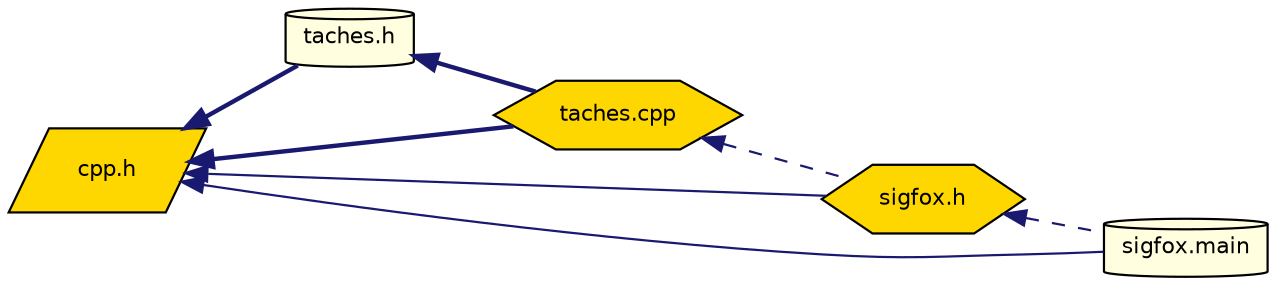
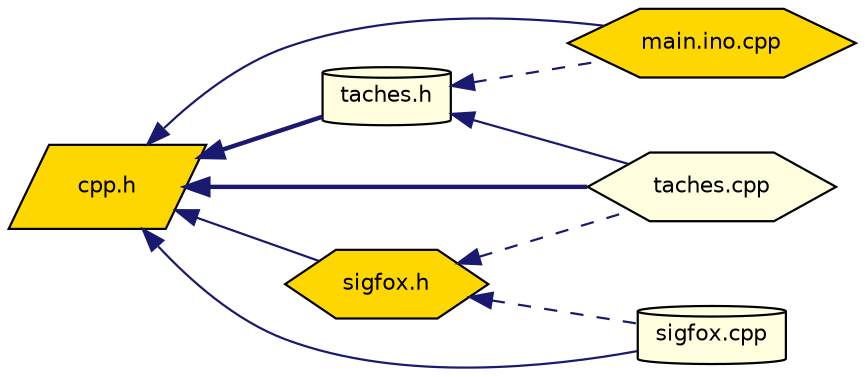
none -> (712, 43)
(486, 77) -> (551, 142)
(618, 115) -> (712, 187)
(787, 162) -> (555, 234)
(1186, 248) -> (712, 335)
